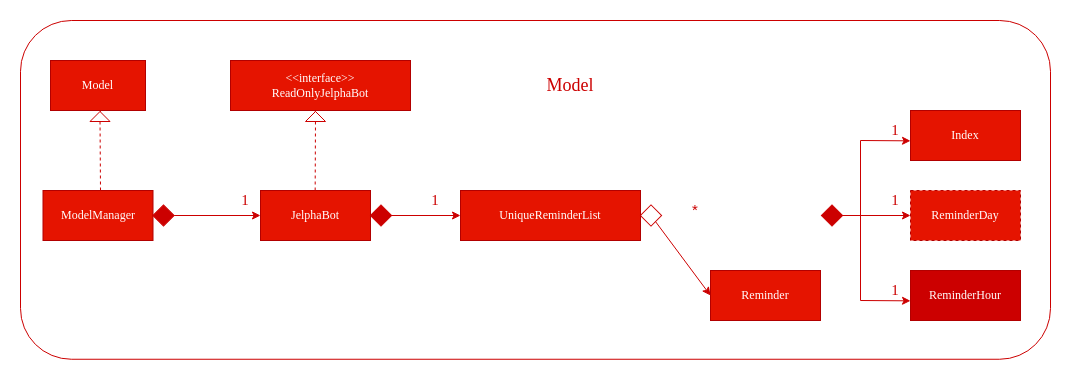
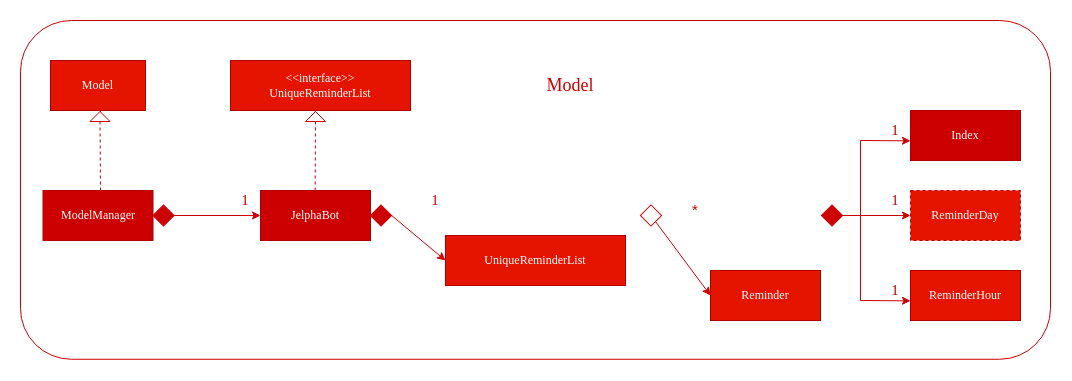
(321, 86) -> (321, 86)
(966, 136) -> (966, 136)
(98, 216) -> (98, 216)
(316, 216) -> (316, 216)
(551, 216) -> (536, 261)
(966, 296) -> (966, 296)
